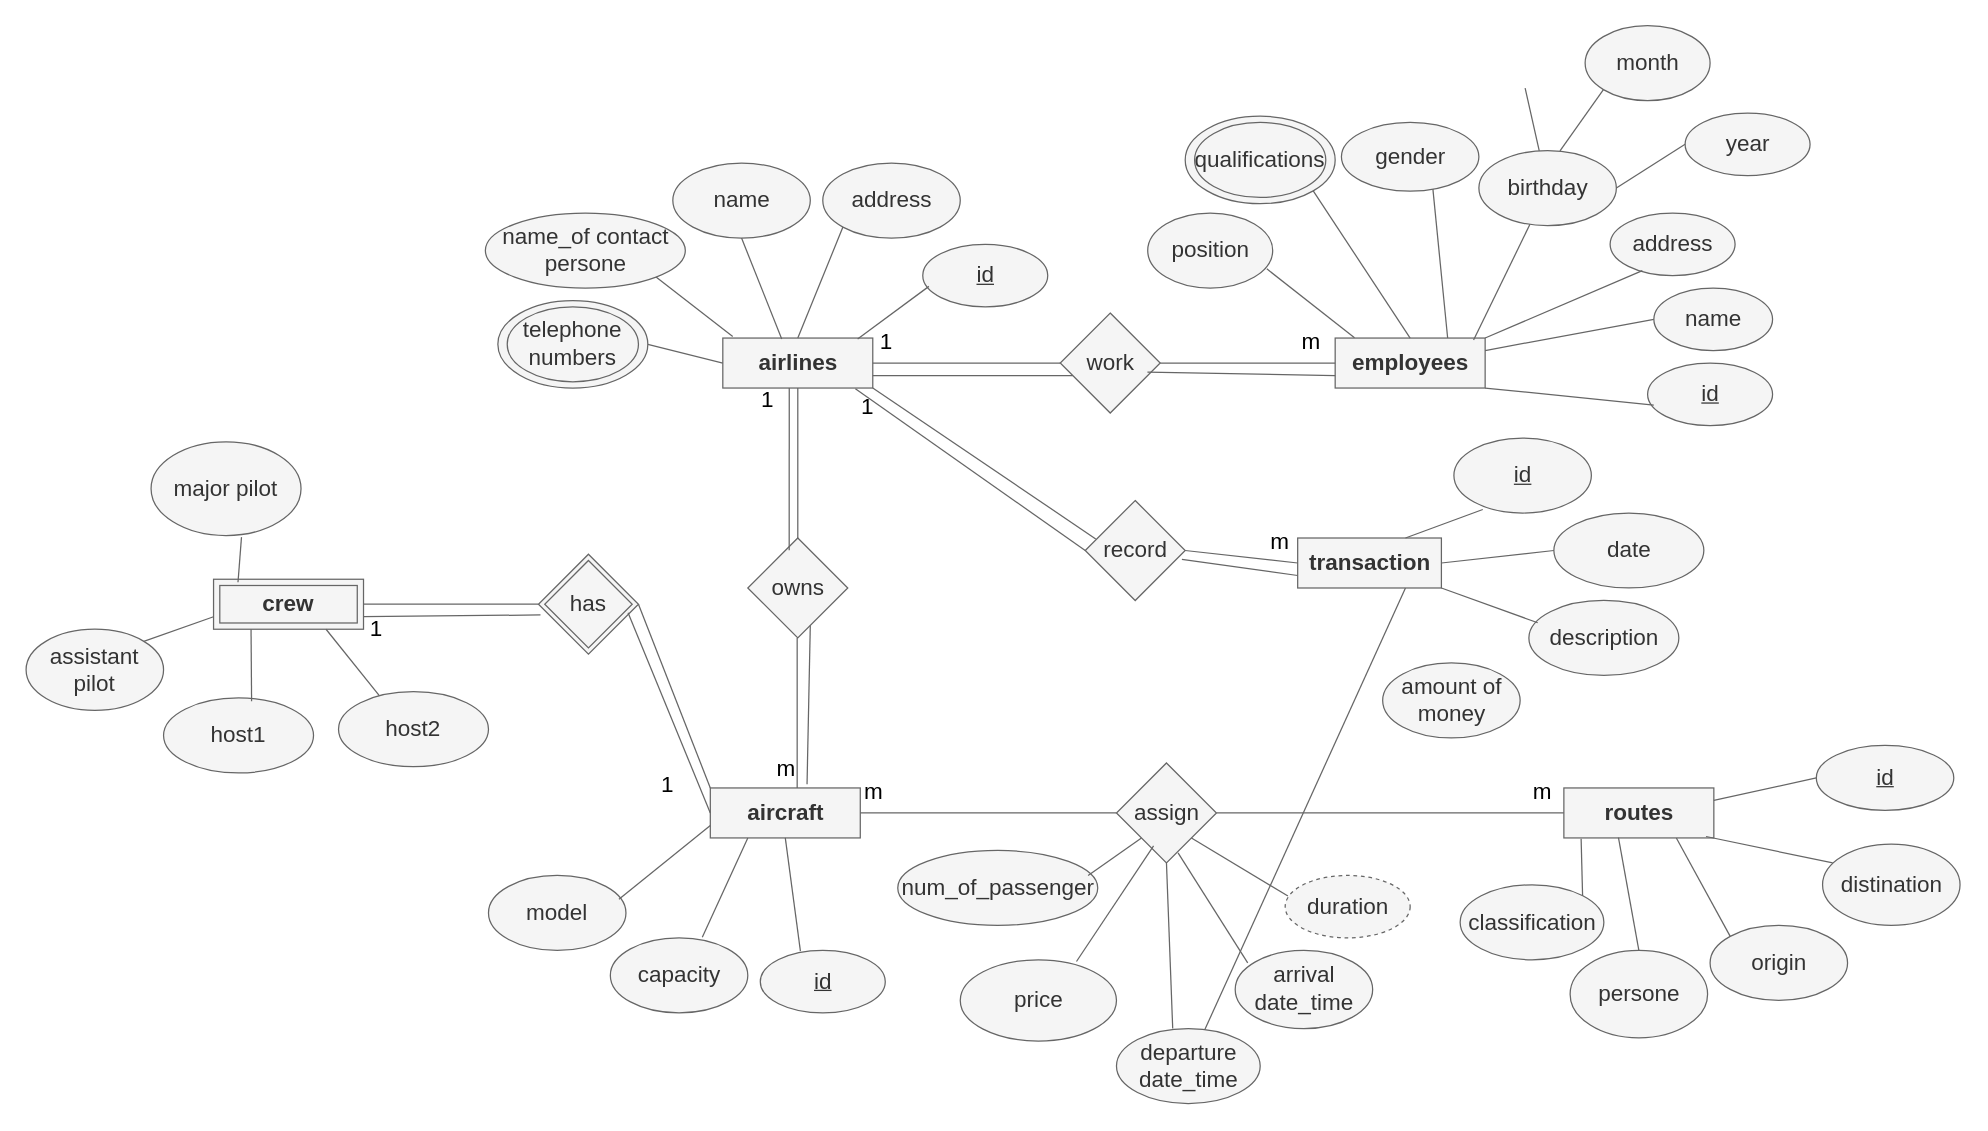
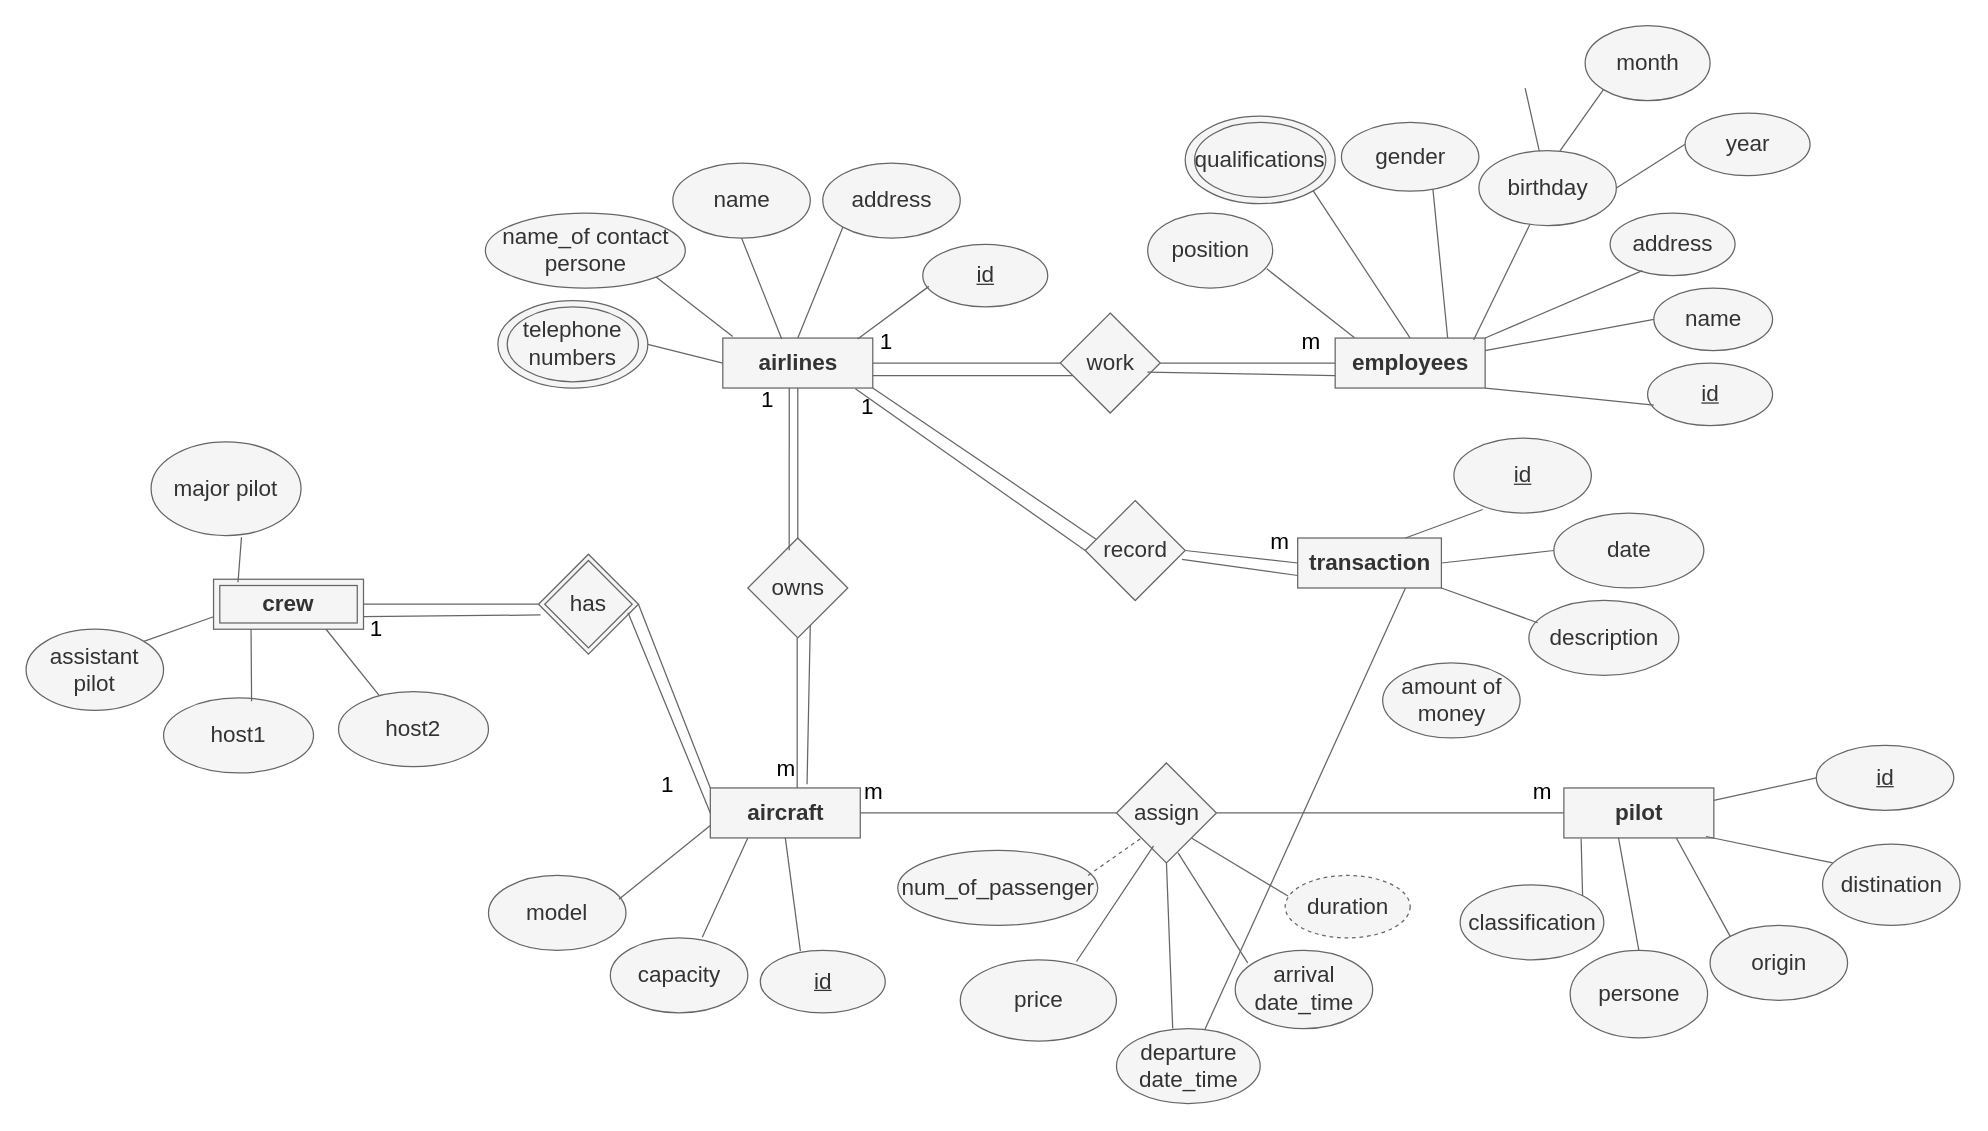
(1639, 813) -> (1639, 813)
(1115, 857) -> (1115, 857)
